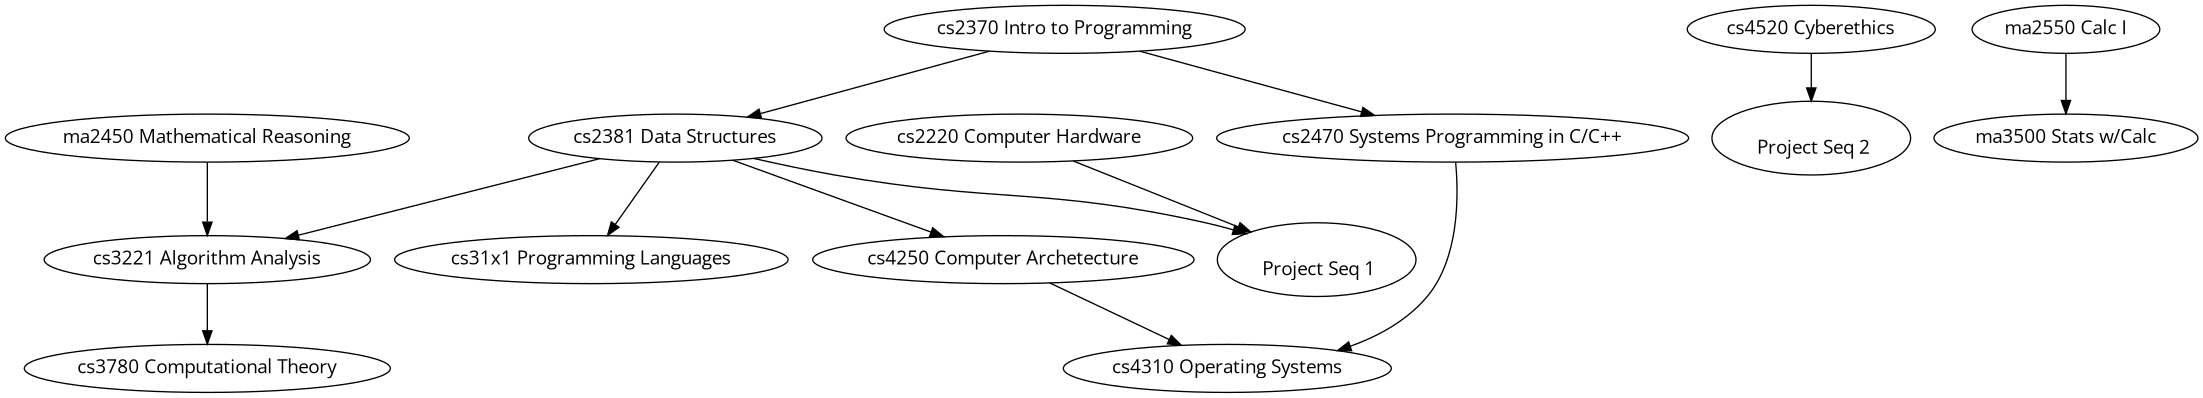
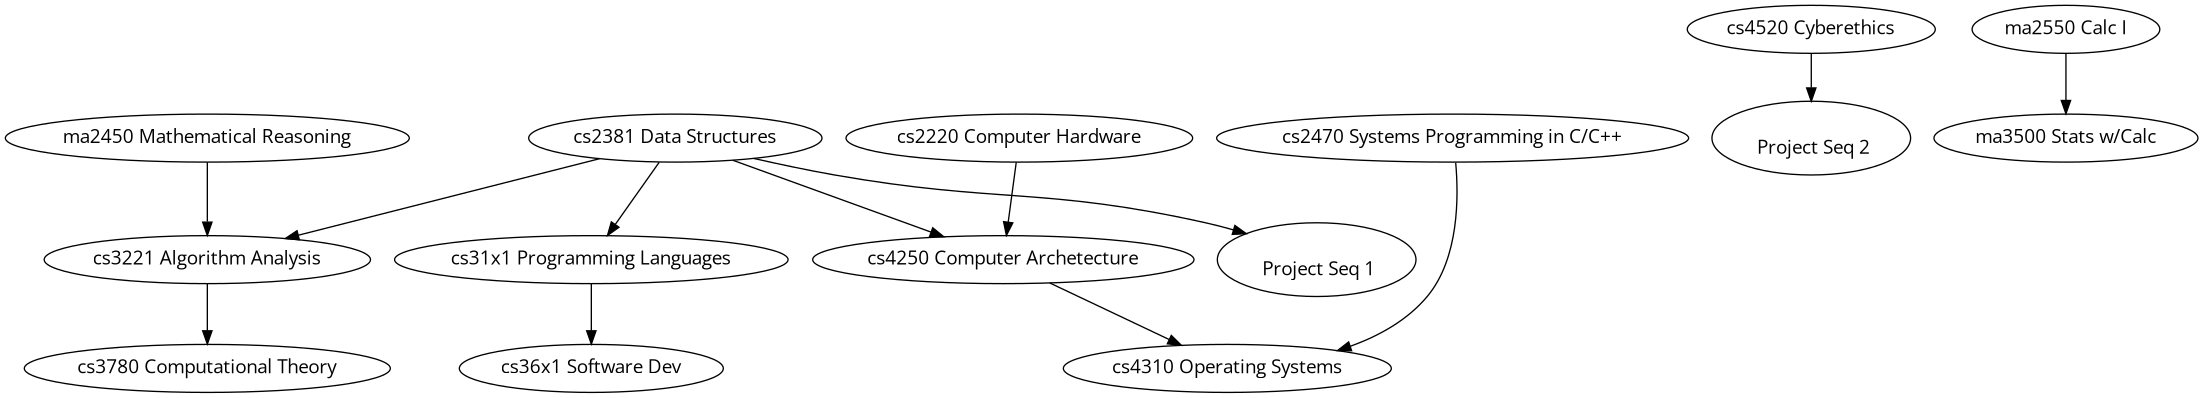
(1065, 29) -> none
(1156, 194) -> (1013, 186)
none -> (591, 368)
